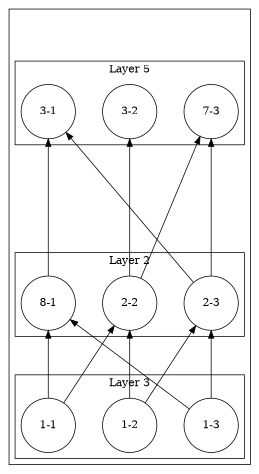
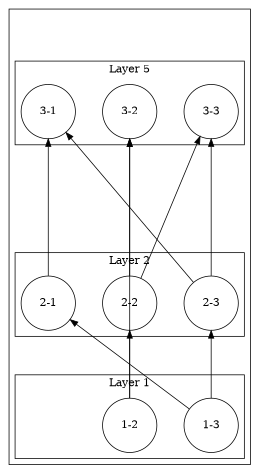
(211, 112) -> (211, 112)
(48, 303) -> (48, 303)
(168, 368) -> (130, 285)
(130, 383) -> (130, 383)
(48, 425) -> none
